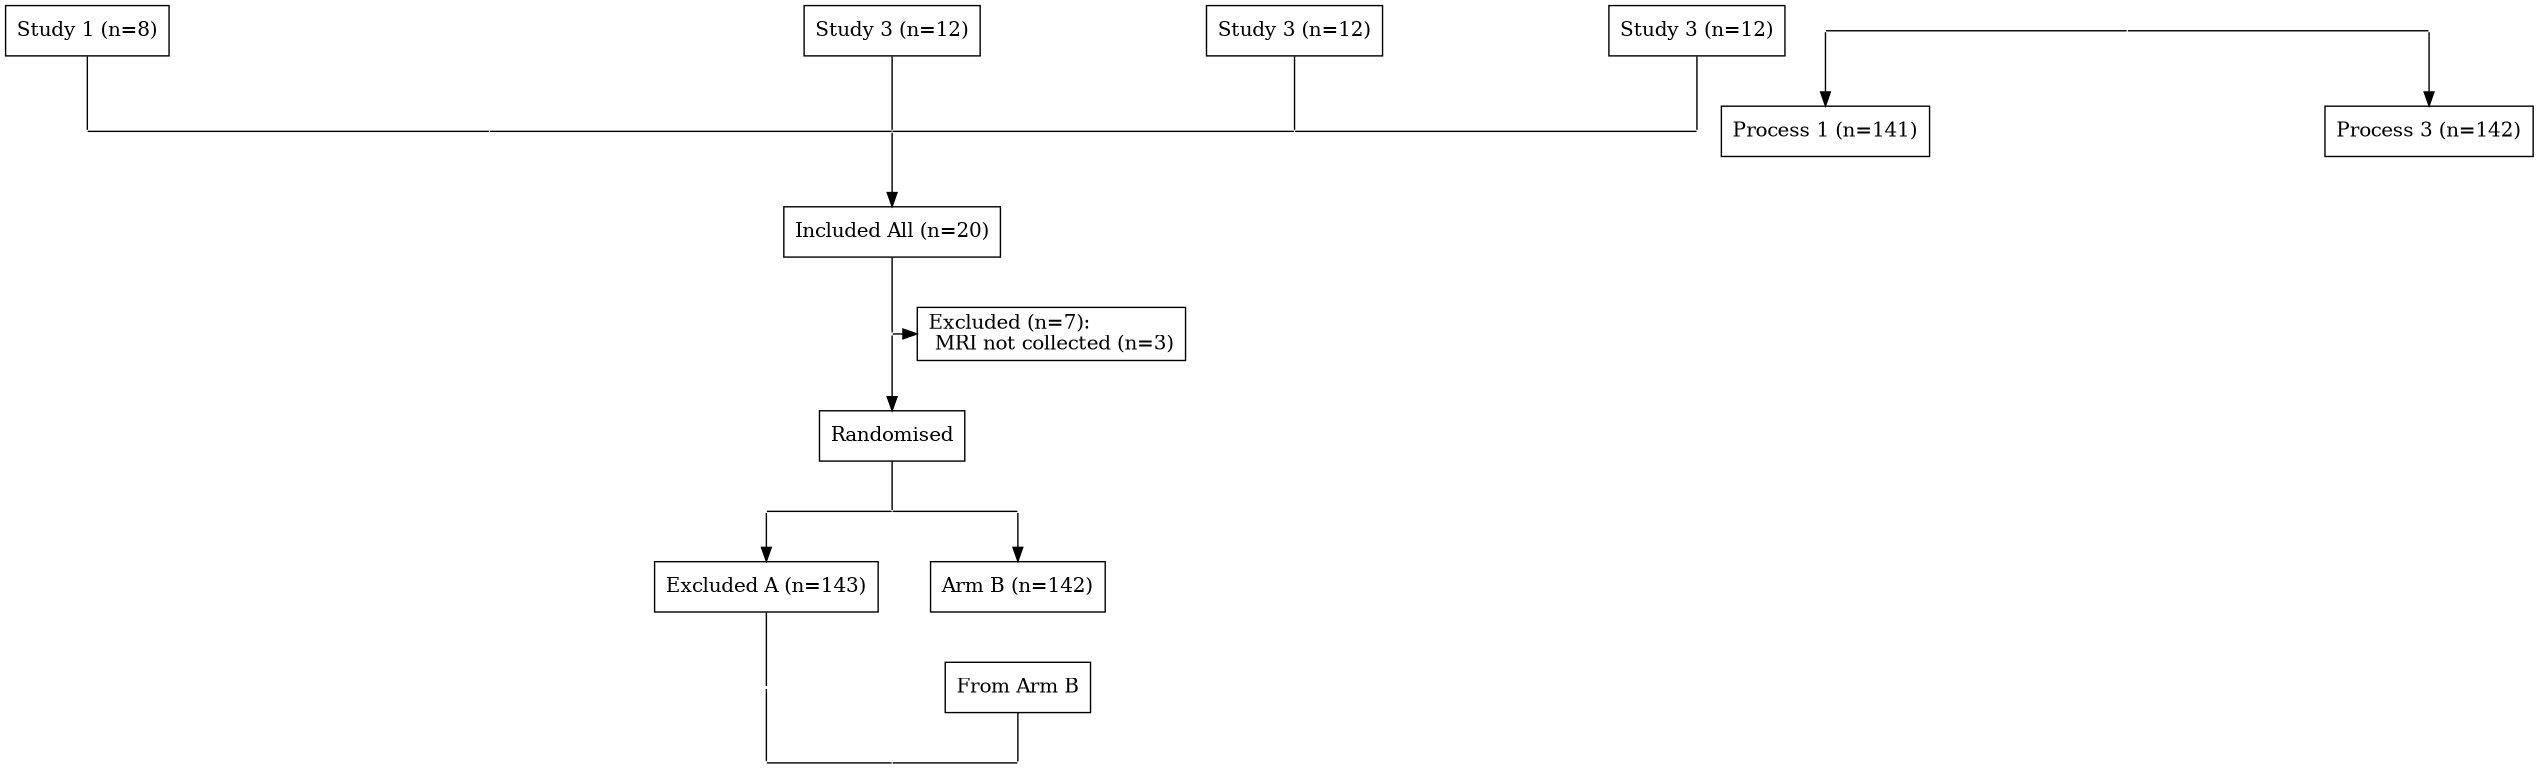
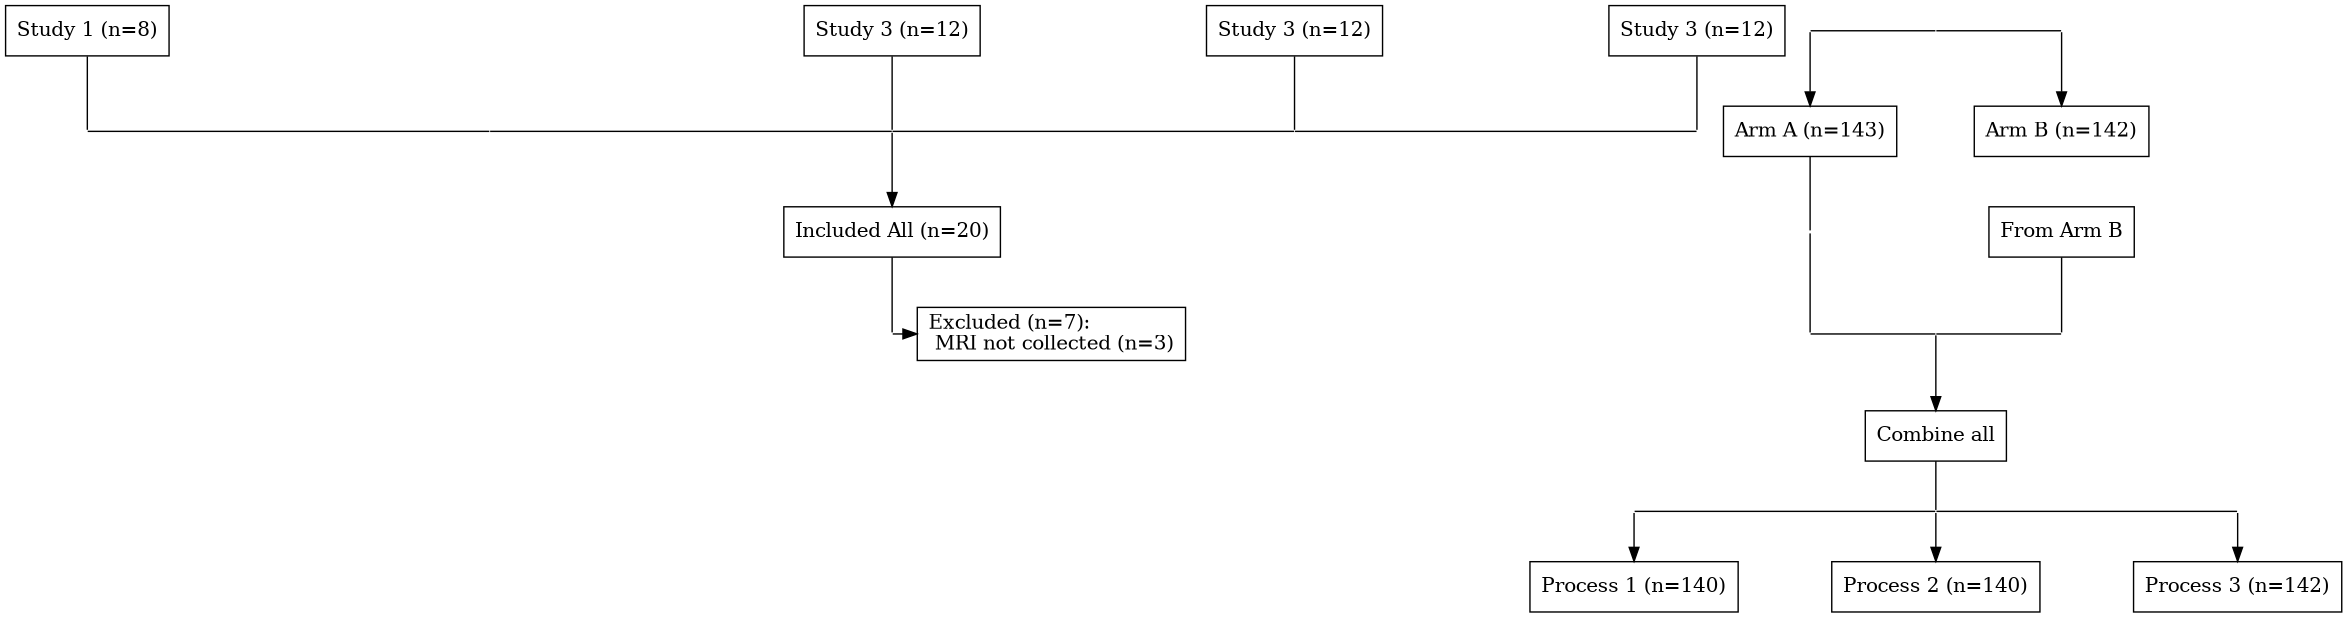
(1825, 131) -> (1634, 587)
(892, 436) -> none
none -> (1936, 436)
(766, 587) -> (1810, 131)
none -> (1936, 587)
